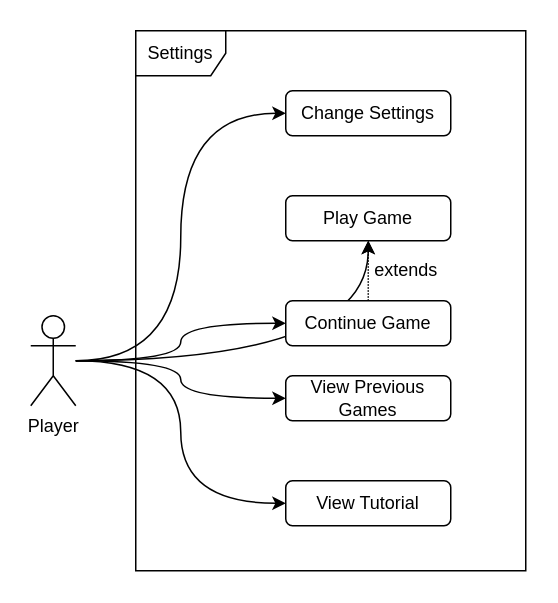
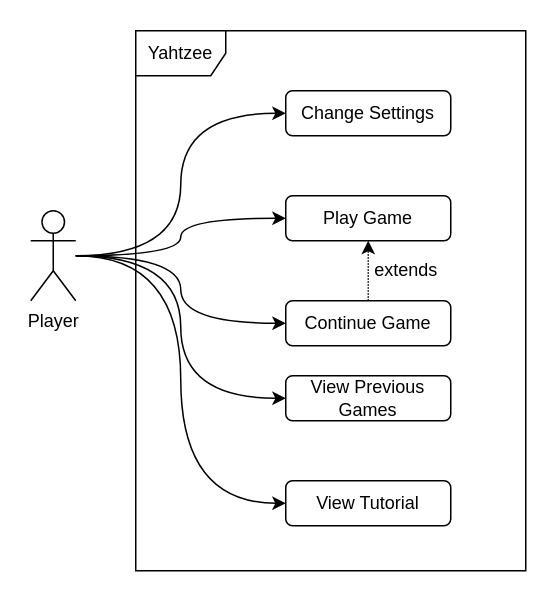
(181, 53) -> (181, 53)
(53, 361) -> (53, 256)
